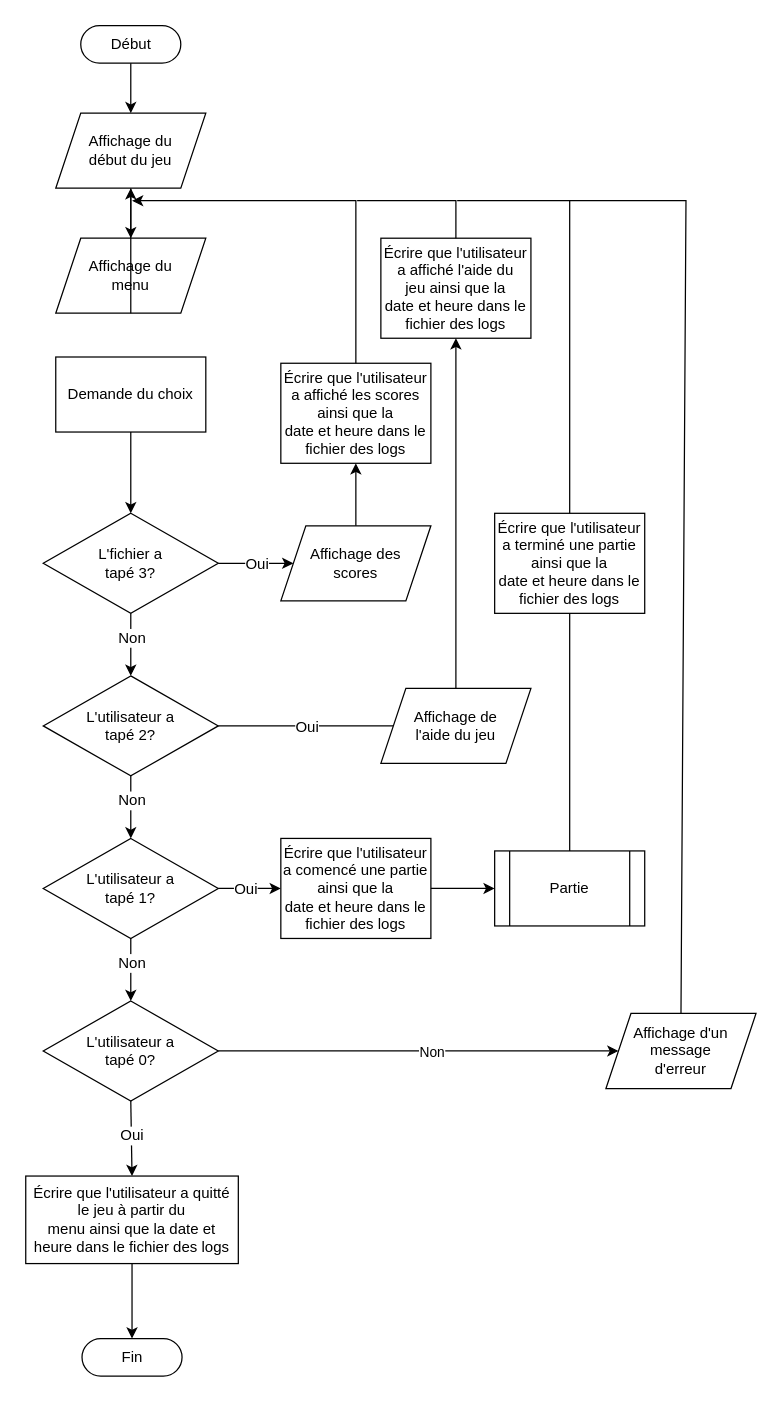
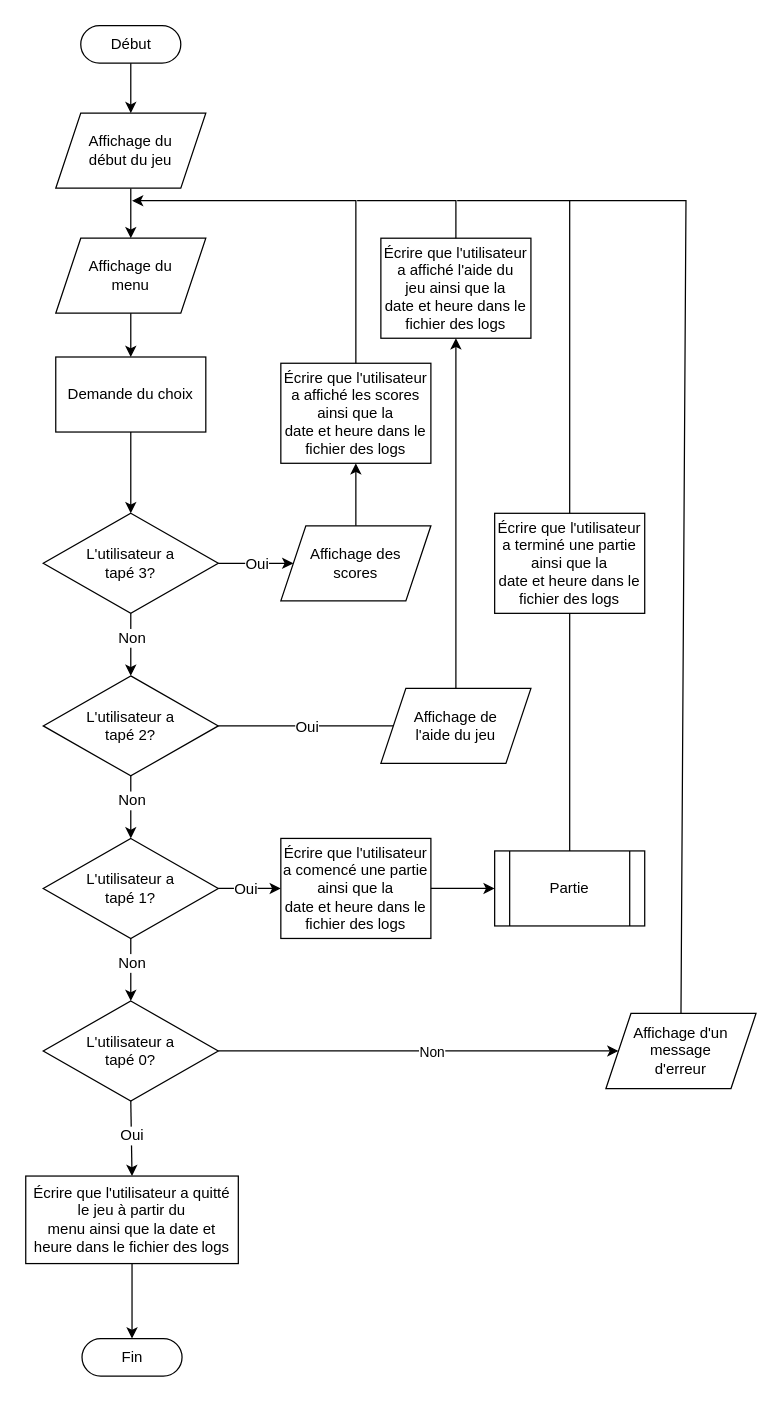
(131, 275) -> (131, 331)
(131, 563) -> (131, 563)
